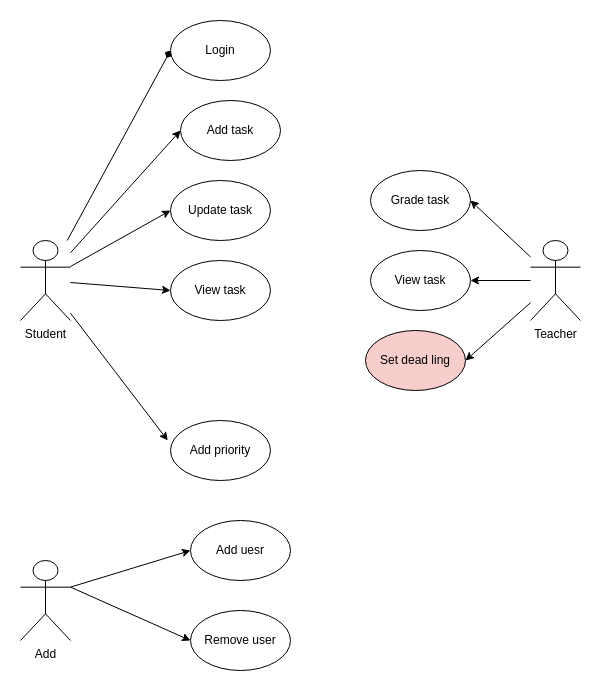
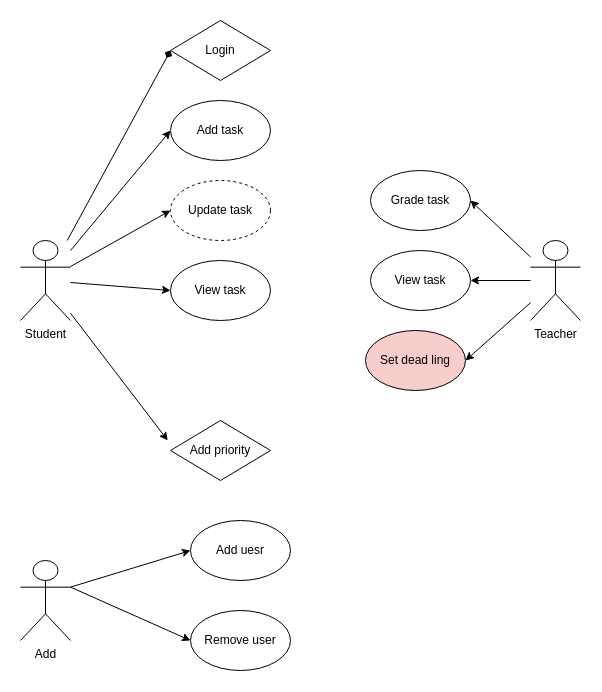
(221, 51) -> (221, 51)
(231, 131) -> (221, 131)
(221, 211) -> (221, 211)
(221, 451) -> (221, 451)
